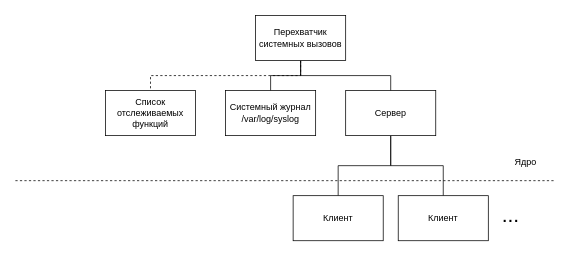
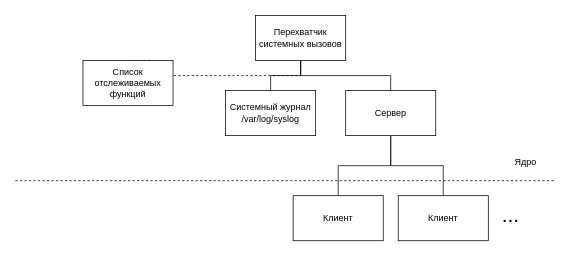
(150, 113) -> (128, 83)
